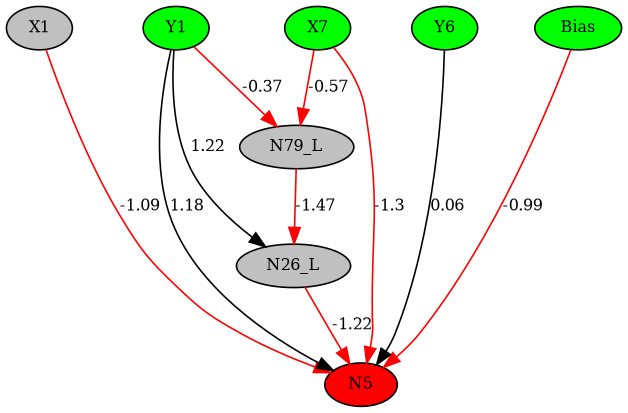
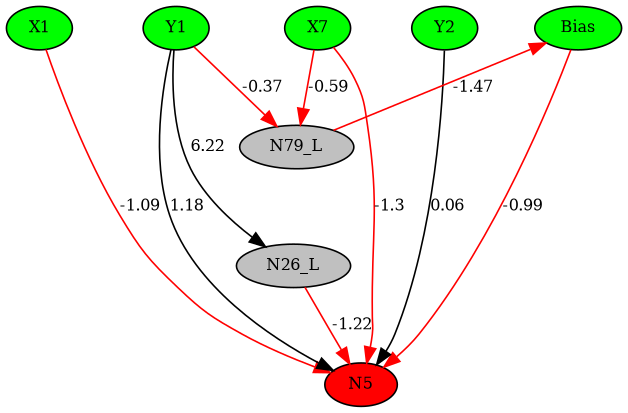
(39, 28) -> (39, 28)
(445, 28) -> (445, 28)
(328, 88) -> (328, 88)
(208, 147) -> (208, 147)
(295, 198) -> (432, 90)
